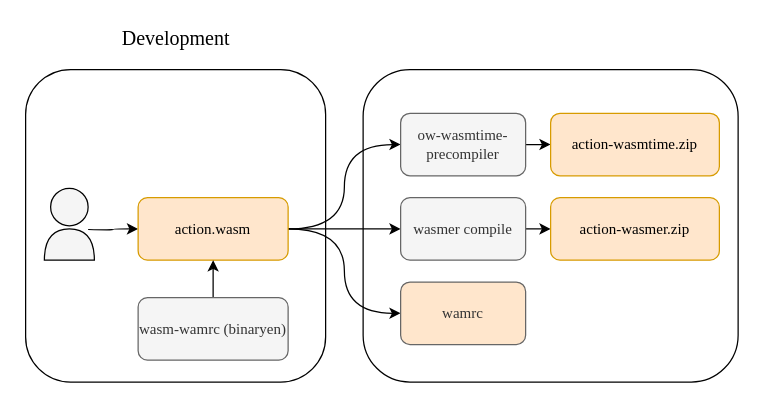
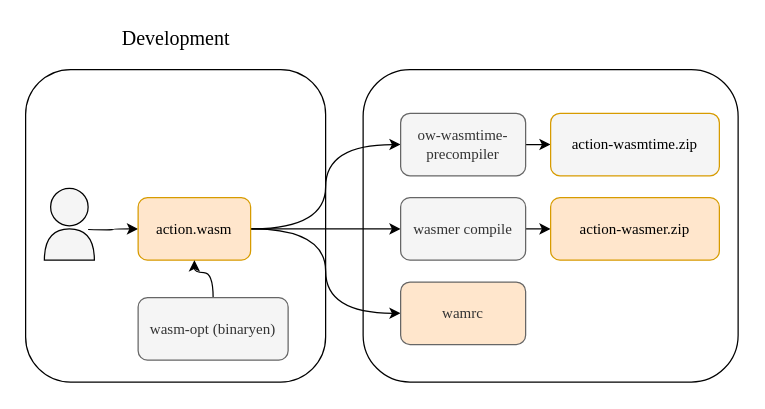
(635, 144) -> (635, 144)
(213, 229) -> (194, 229)
(213, 329) -> (213, 329)
